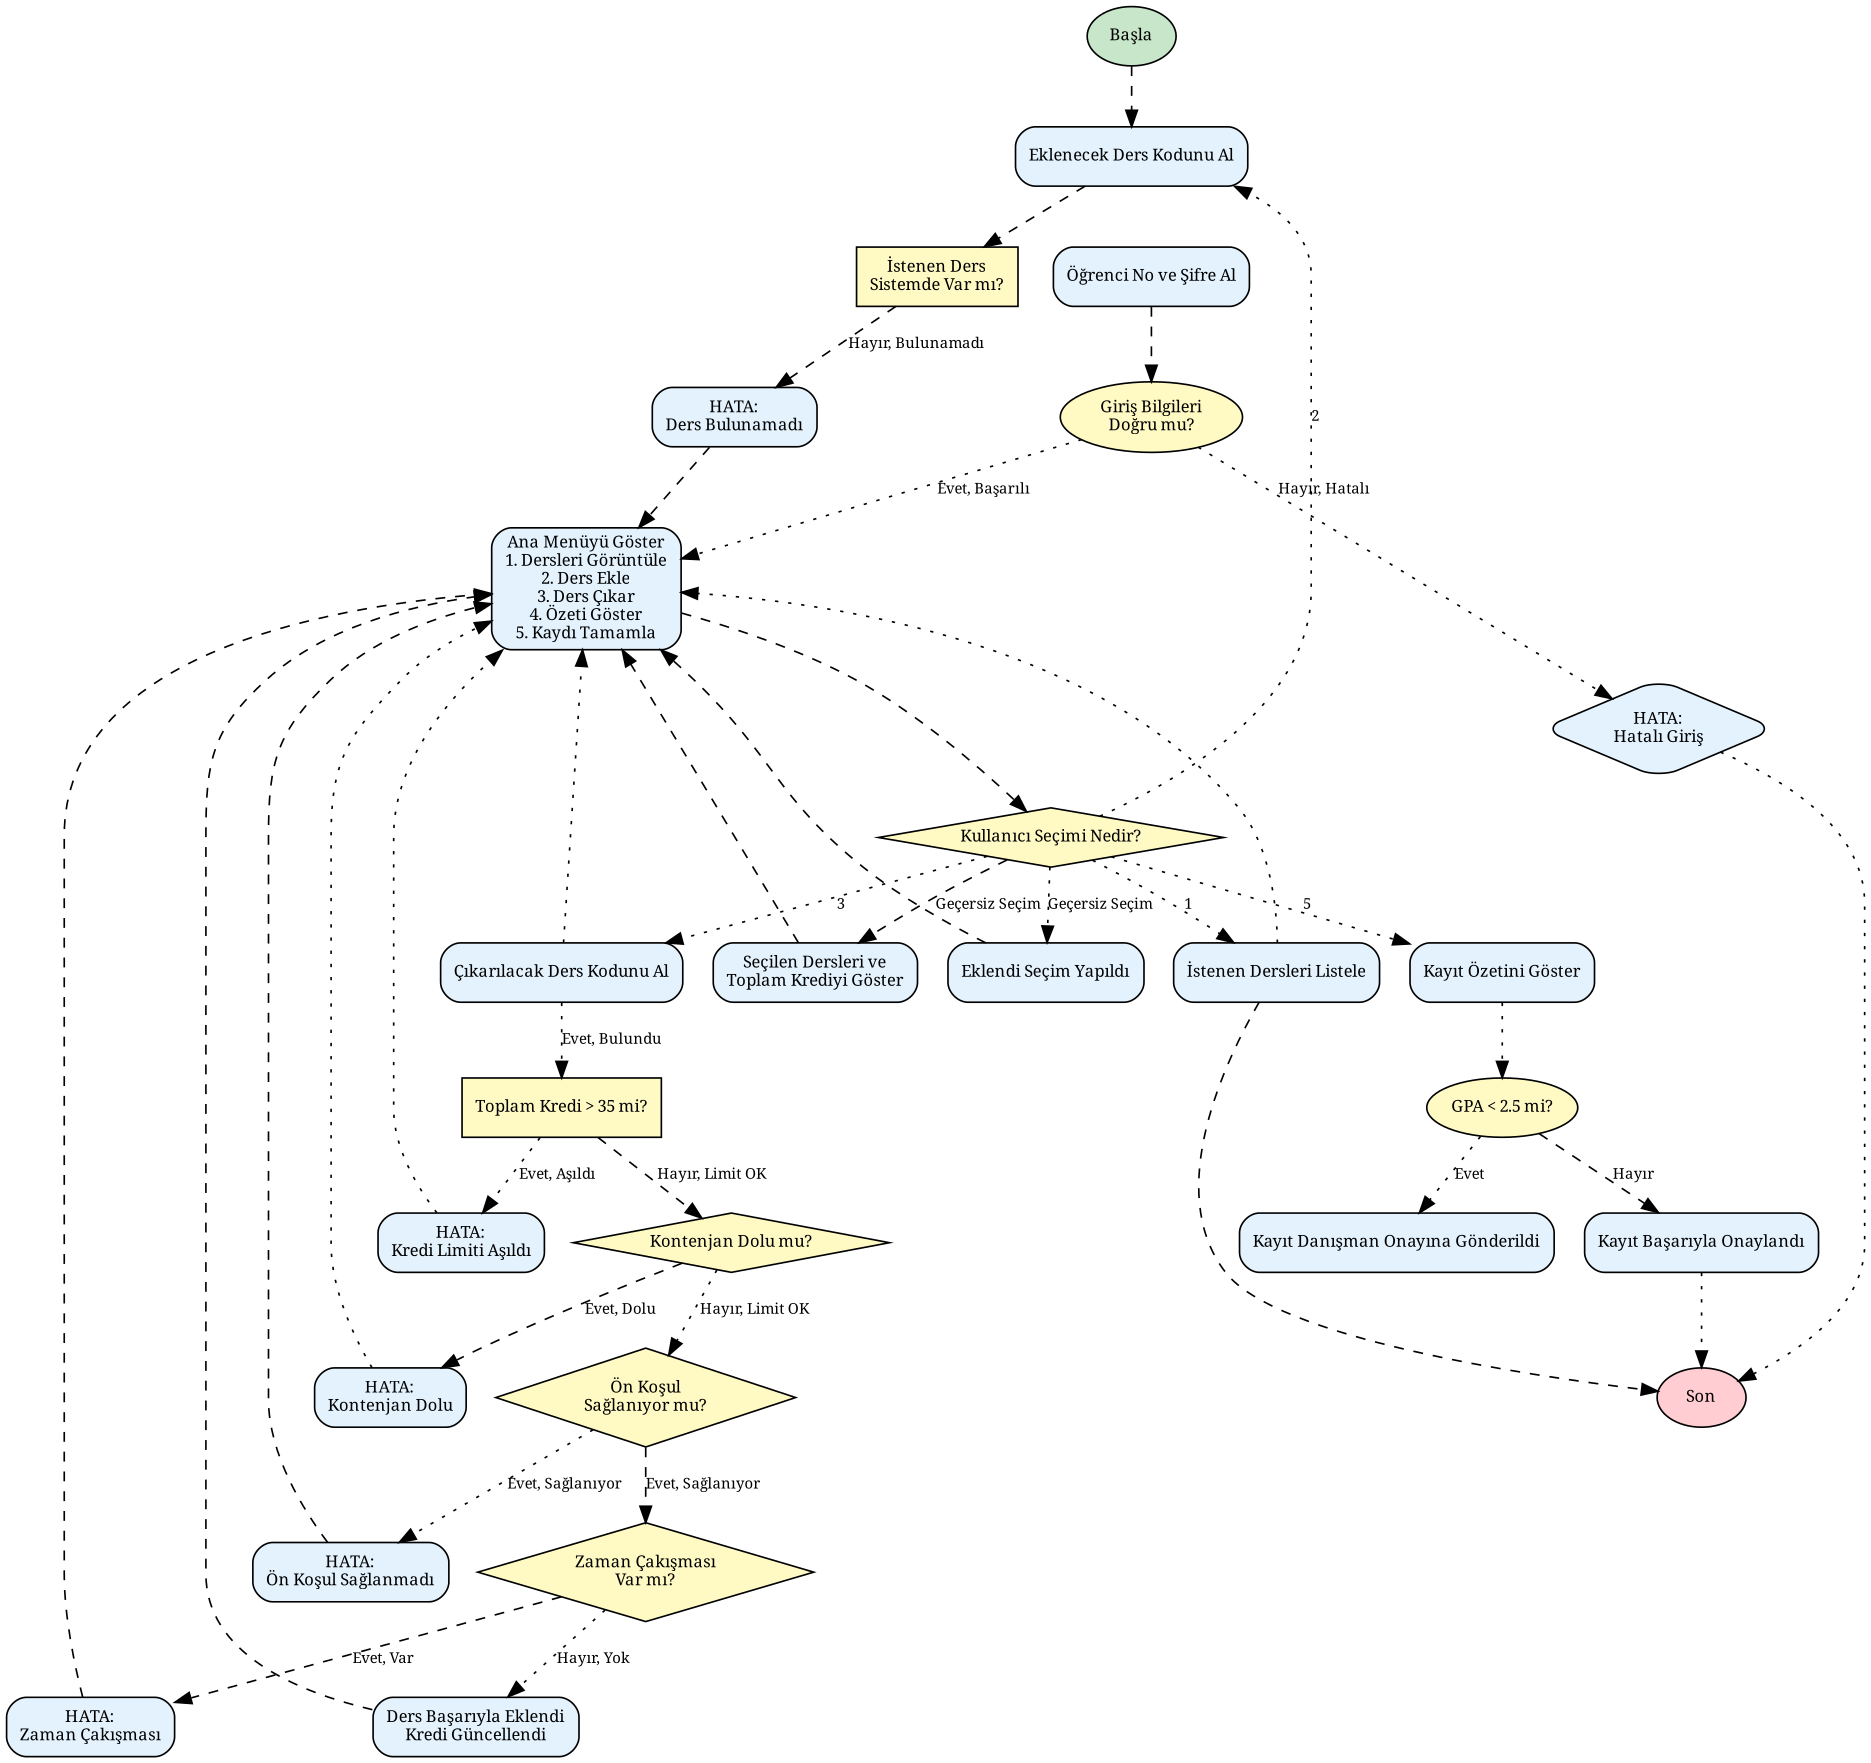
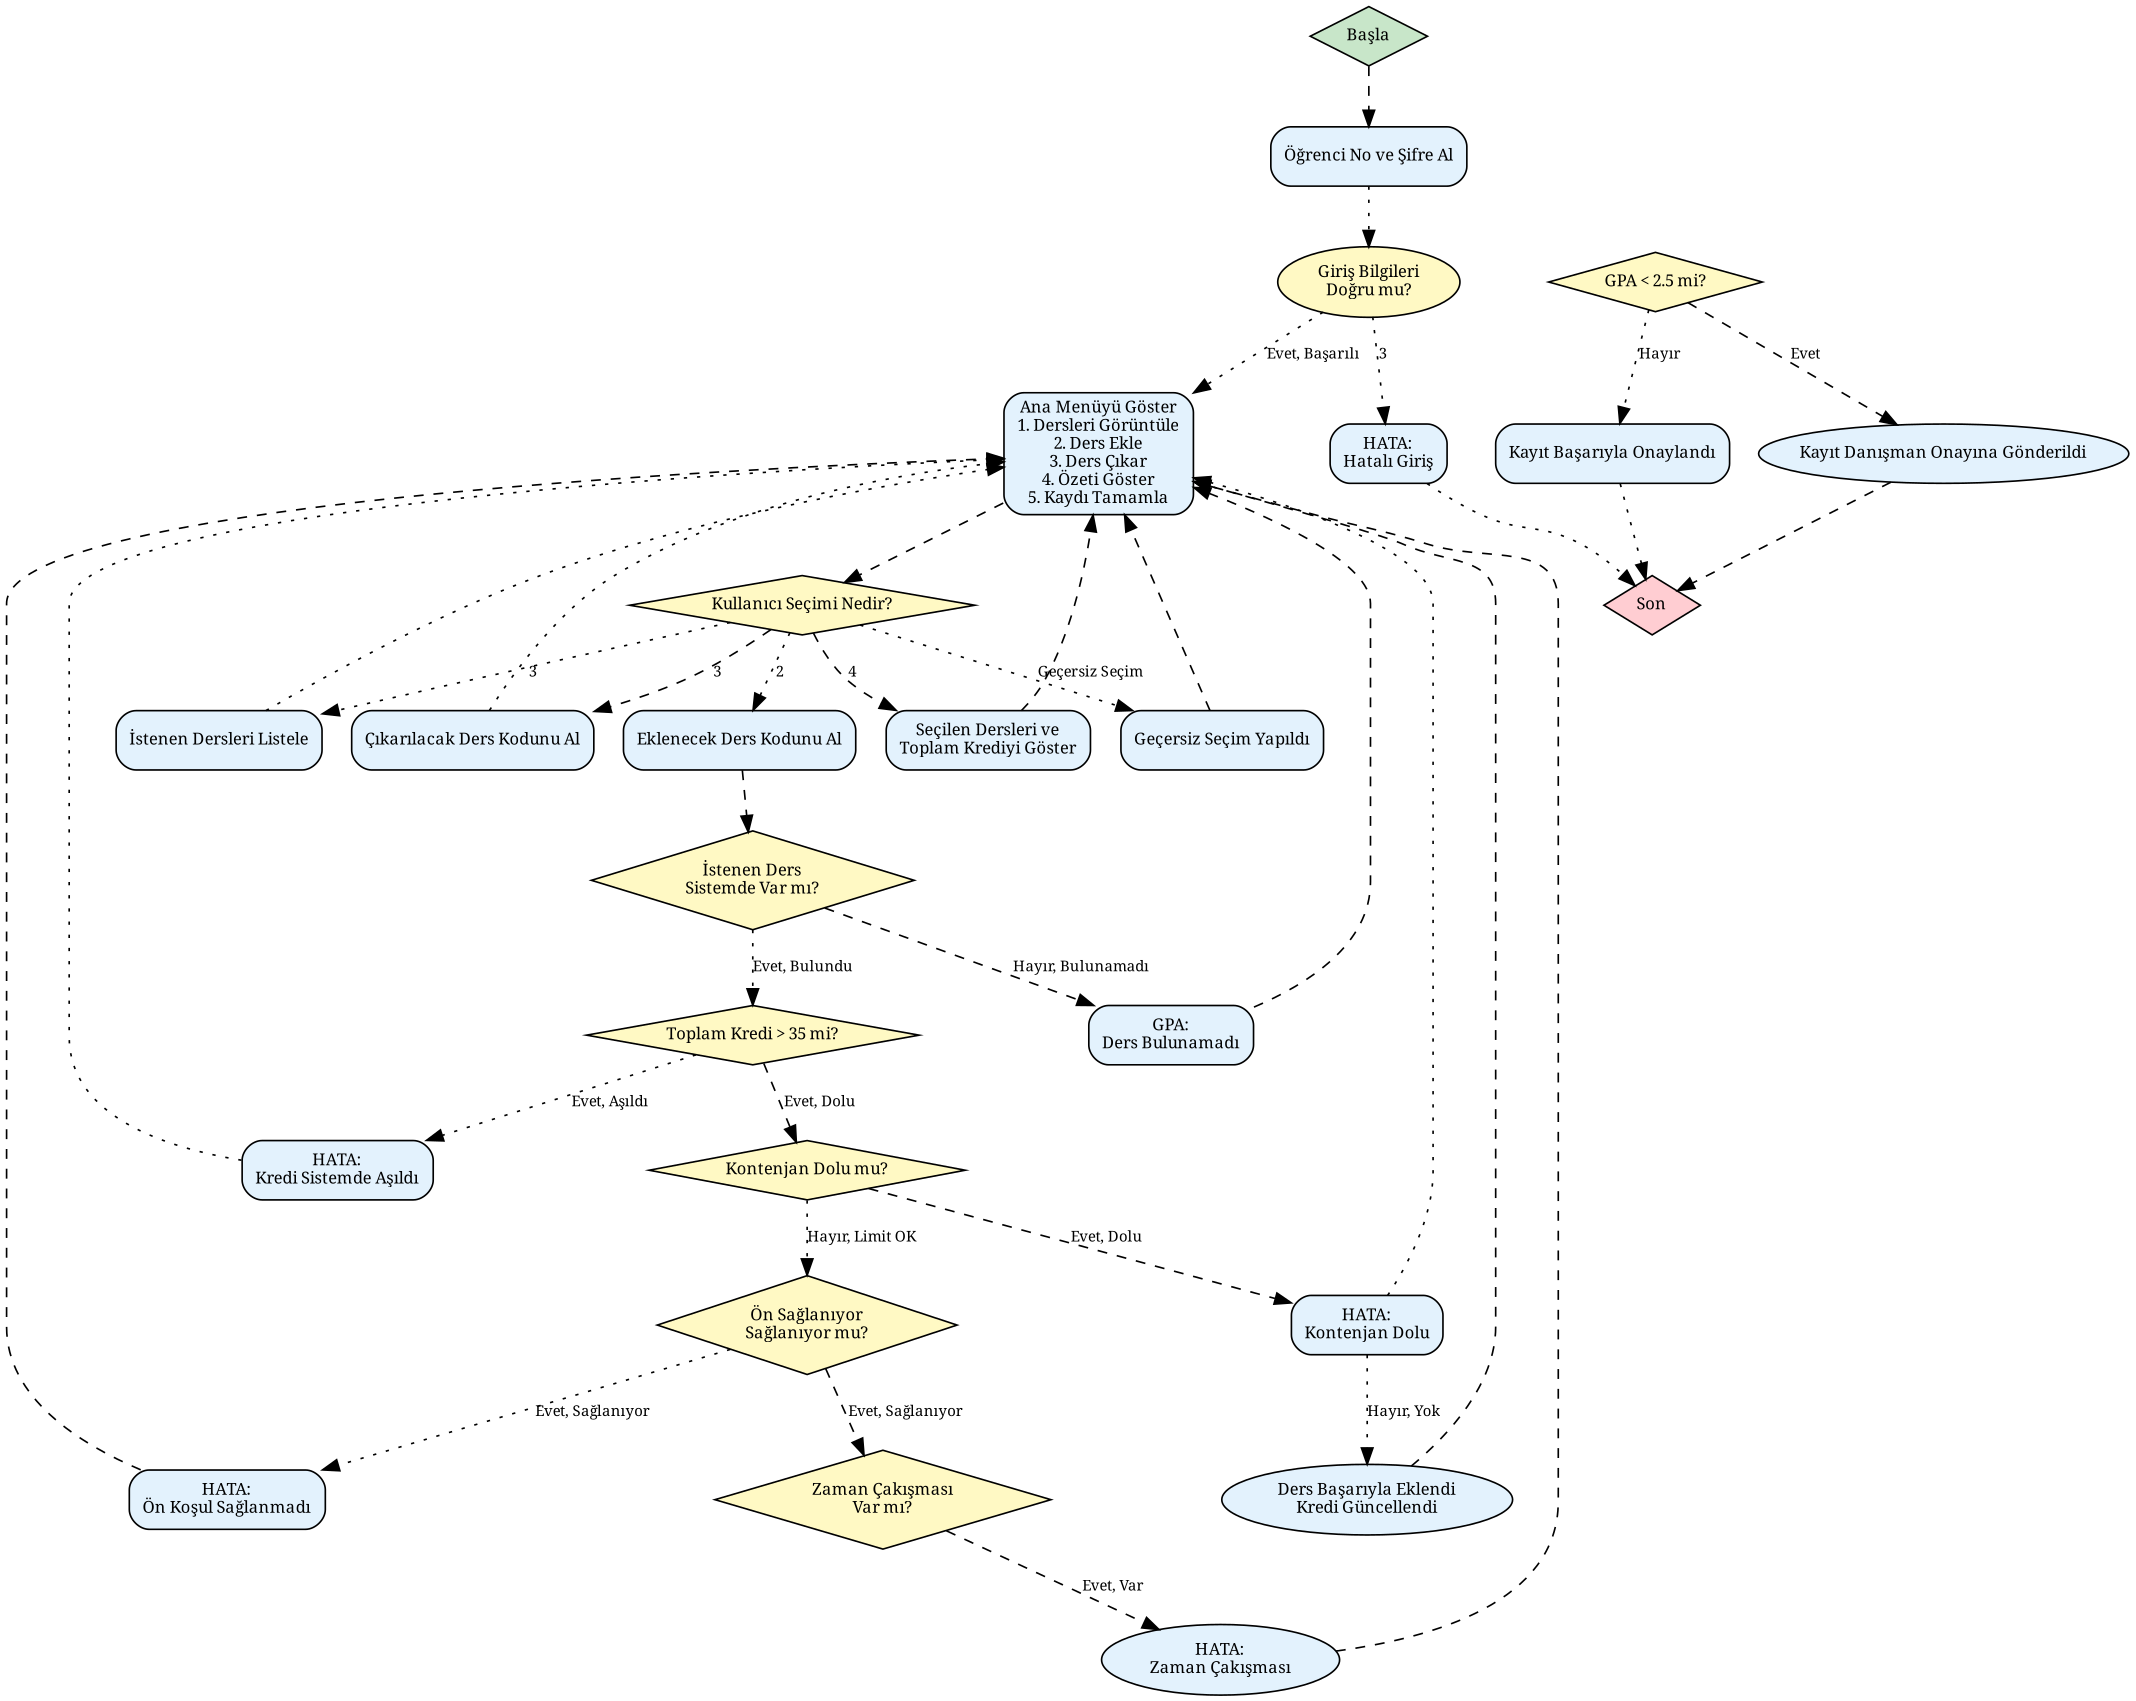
(1132, 36) -> (1369, 36)
(1132, 88) -> (1369, 88)
(937, 277) -> (753, 880)
(1151, 336) -> (1369, 208)
(735, 417) -> (1171, 1035)
(1324, 490) -> (1384, 355)
(1659, 729) -> (1389, 454)
(835, 897) -> (694, 676)
(988, 905) -> (853, 673)
(1189, 905) -> (534, 673)
(1046, 973) -> (1222, 740)
(1502, 973) -> none
(562, 1032) -> (753, 959)
(562, 1108) -> (753, 1035)
(1502, 1108) -> (1655, 282)
(1455, 1168) -> (1785, 360)
(1592, 1169) -> (1636, 359)
(712, 1175) -> (820, 1103)
(461, 1243) -> (338, 1170)
(1397, 1243) -> (1944, 454)
(1288, 1313) -> (1792, 533)
(646, 1398) -> (807, 1325)
(1702, 1398) -> (1652, 605)
(563, 1648) -> (1367, 1401)
(91, 1727) -> (1221, 1660)
(476, 1727) -> (1367, 1500)
